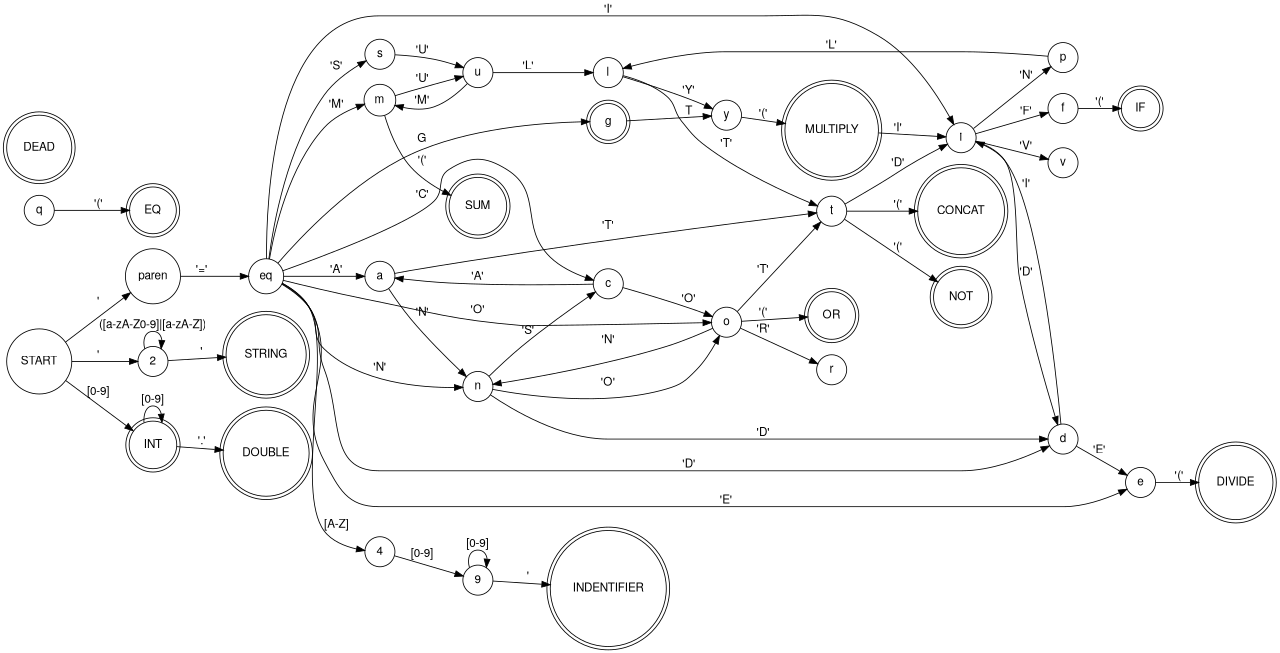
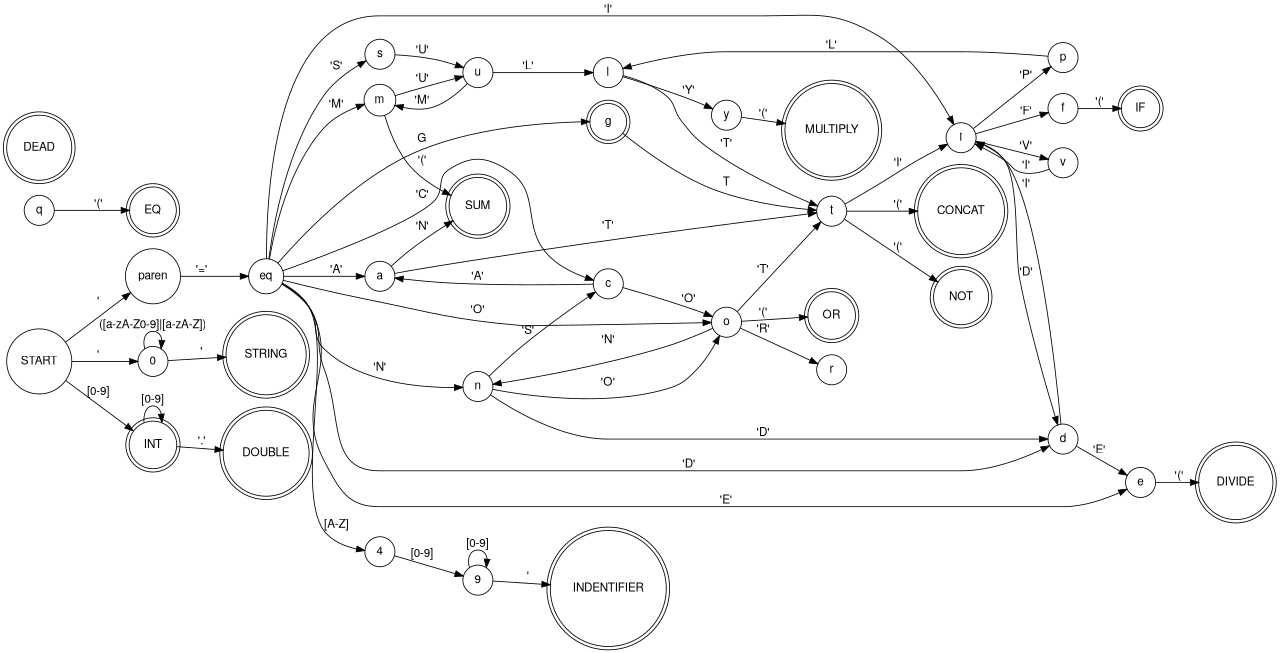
(1026, 76) -> (1026, 76)
(665, 119) -> (709, 187)
(908, 135) -> (1017, 171)
(898, 163) -> (898, 163)
(422, 332) -> (417, 245)
(153, 361) -> (153, 361)
